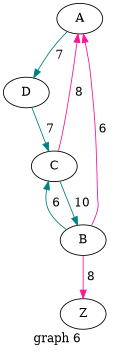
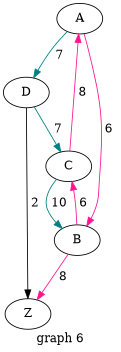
(96, 134) -> (101, 126)
none -> (27, 199)
(50, 213) -> (76, 207)
